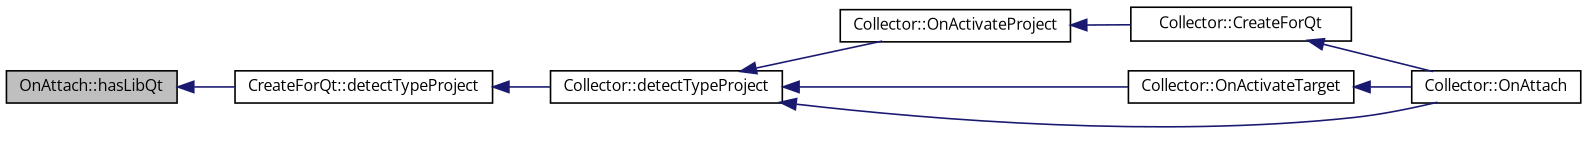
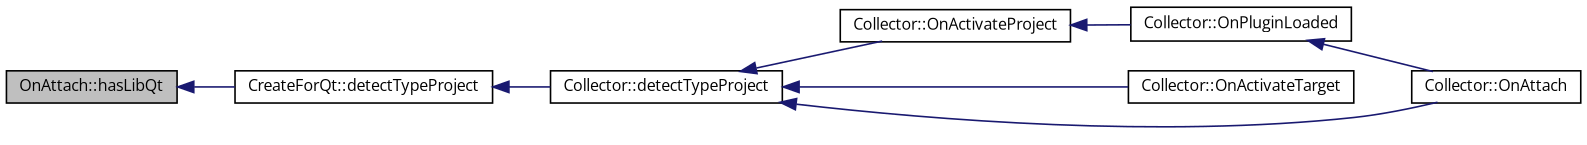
(1241, 24) -> (1241, 24)
(1391, 87) -> none
